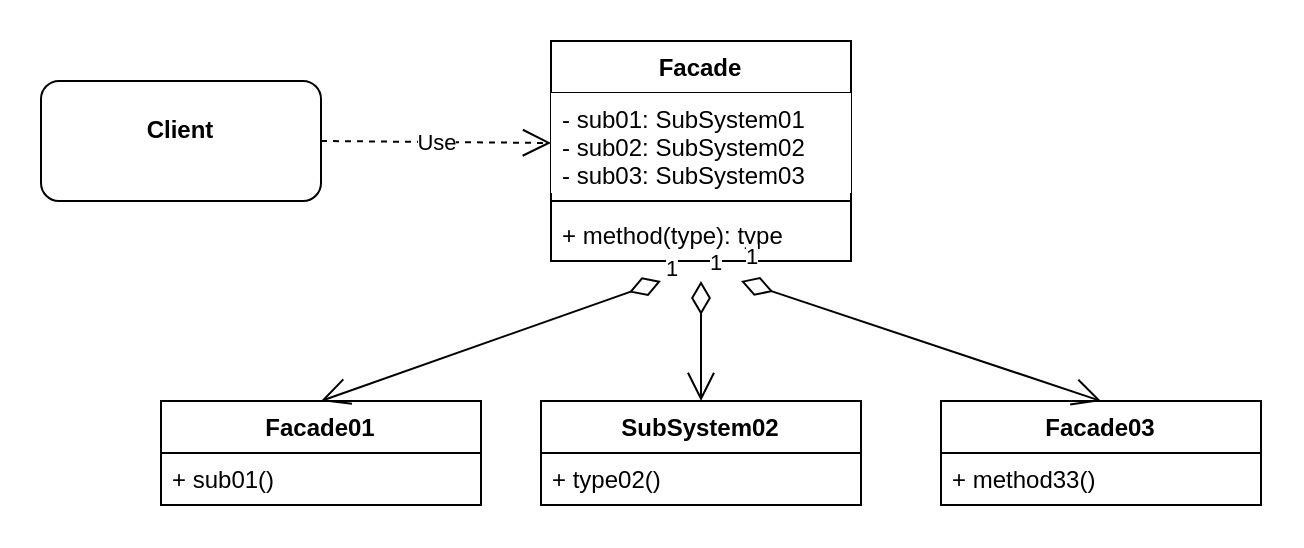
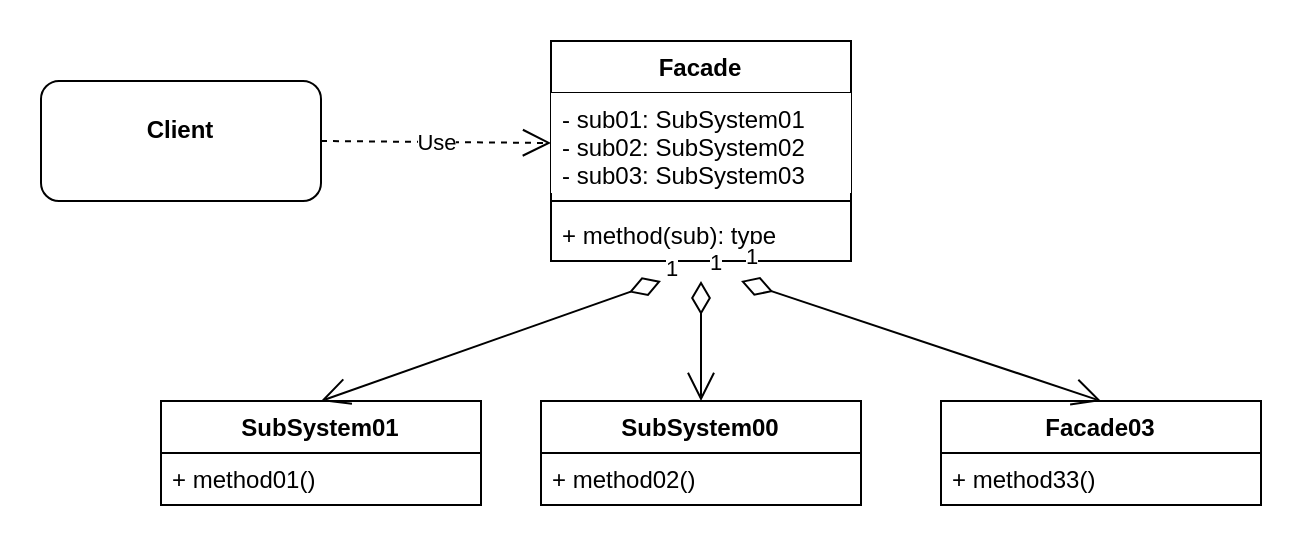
(687, 236) -> (680, 236)
(320, 428) -> (320, 428)
(700, 428) -> (700, 428)
(229, 480) -> (250, 480)
(616, 480) -> (630, 480)
